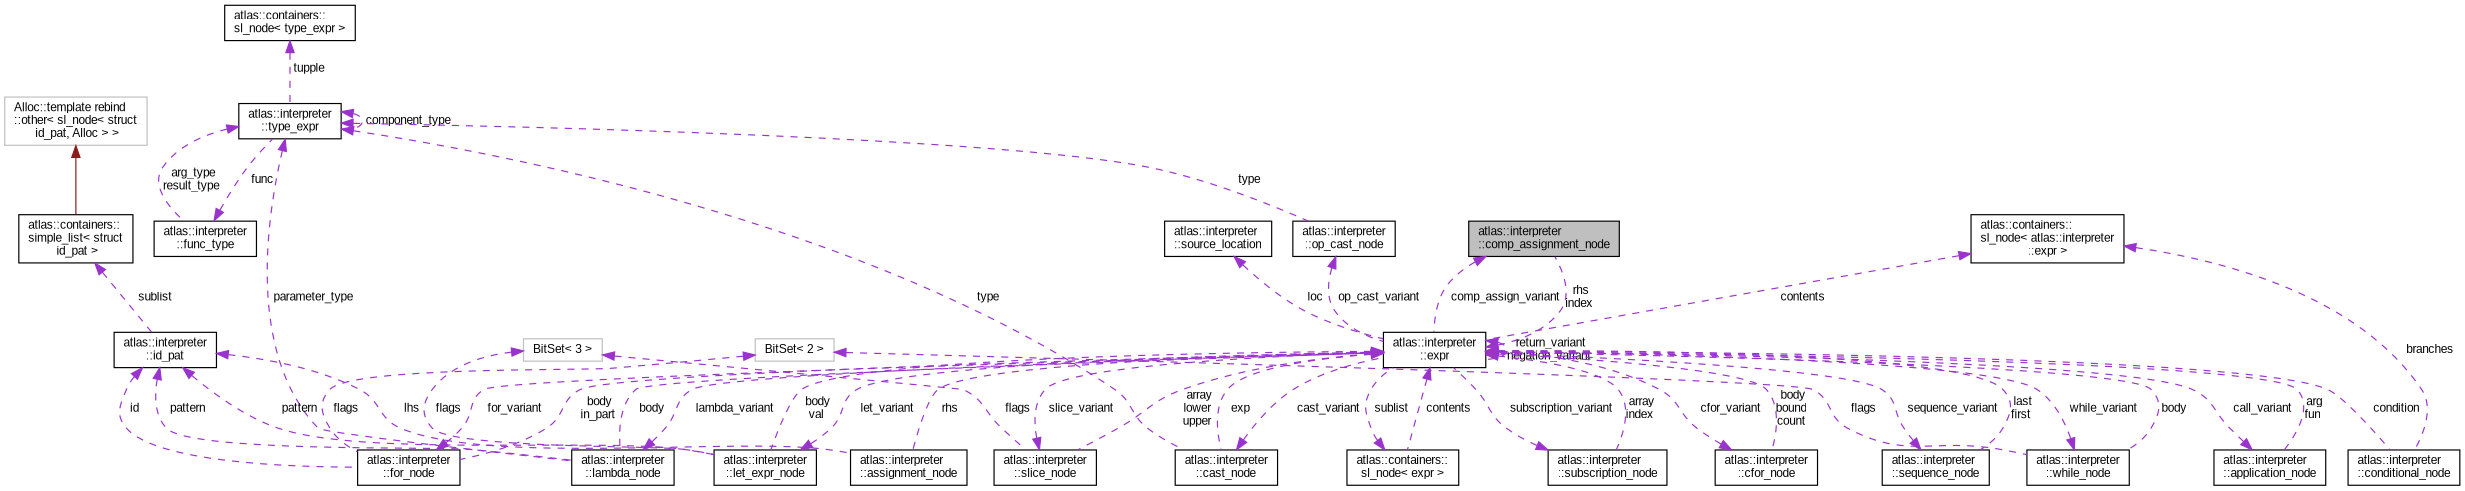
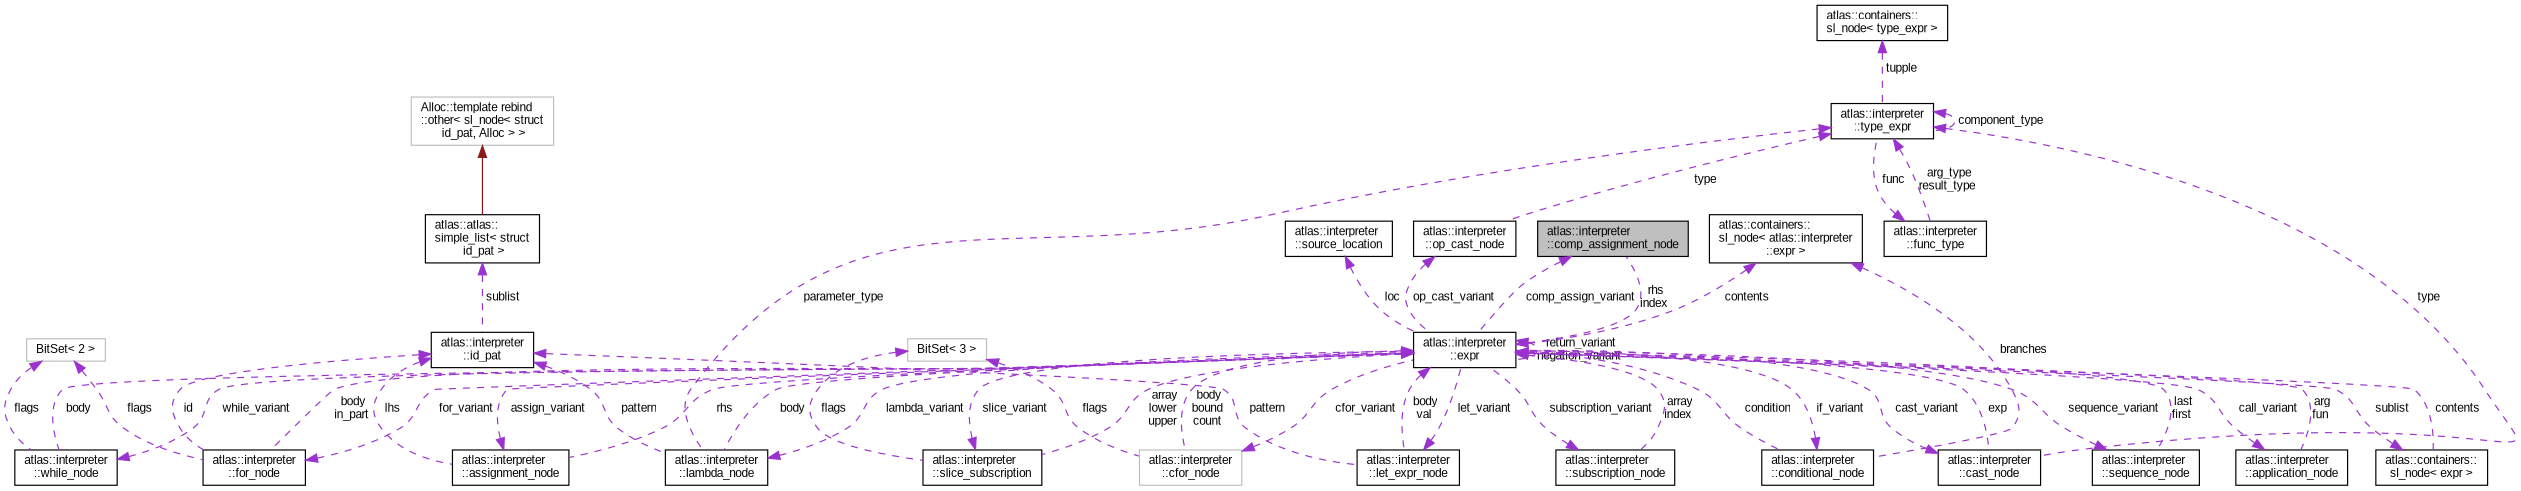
(76, 239) -> (482, 239)
none -> (1742, 369)
none -> (935, 371)
(435, 429) -> (1067, 412)
(1045, 468) -> (982, 468)
(1766, 468) -> (1191, 468)
